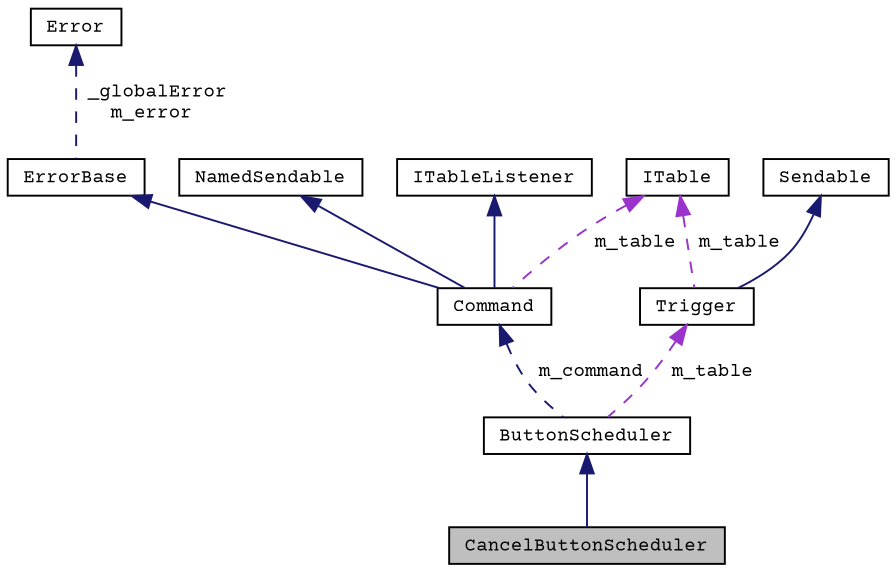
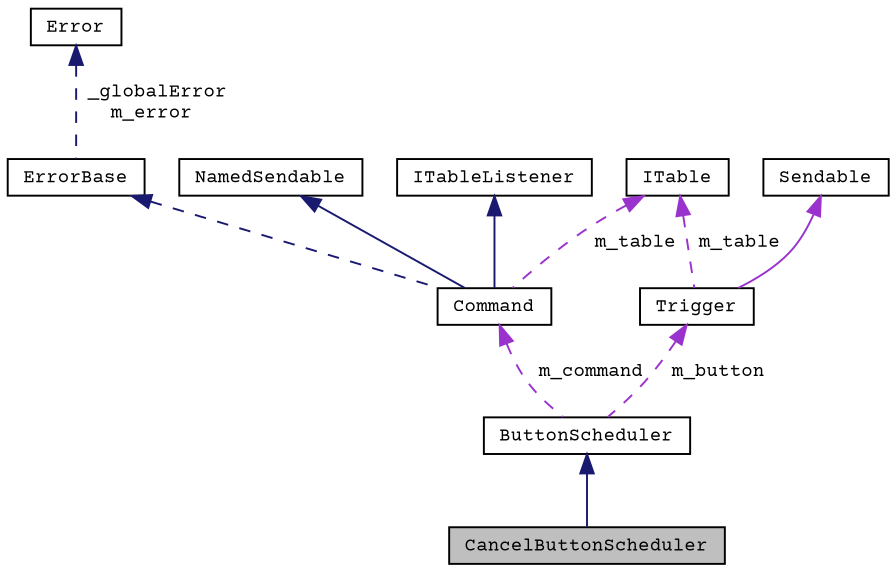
(295, 245) -> (295, 245)
(783, 259) -> (783, 259)
(707, 371) -> (713, 371)
(529, 384) -> (529, 384)
